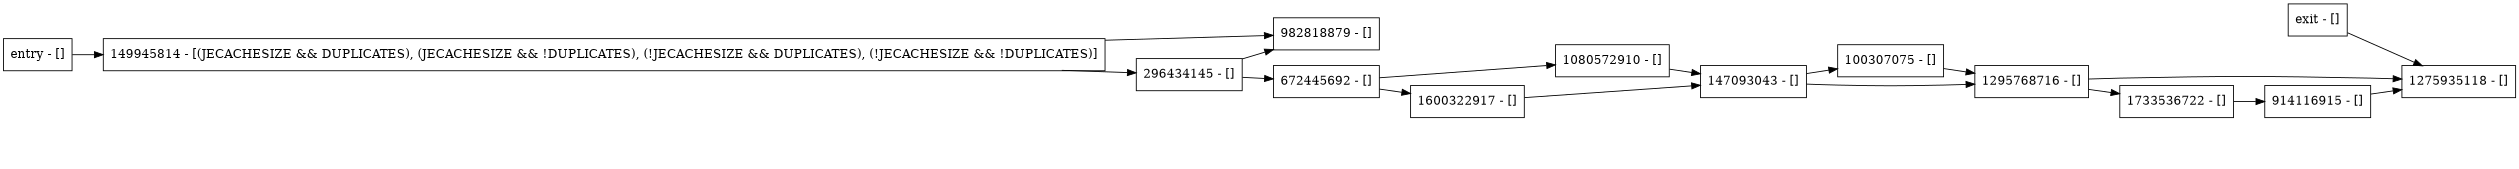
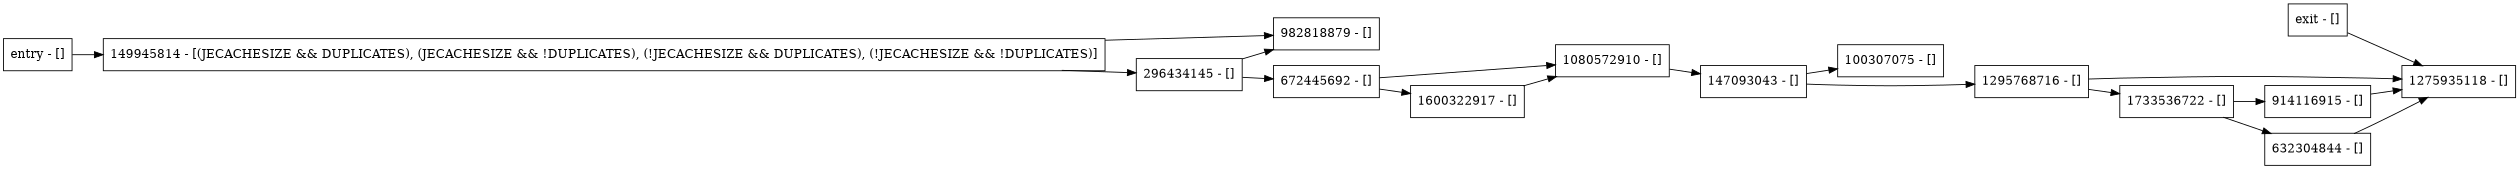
(1955, 70) -> none
(1608, 92) -> (1536, 82)
none -> (2318, 149)
